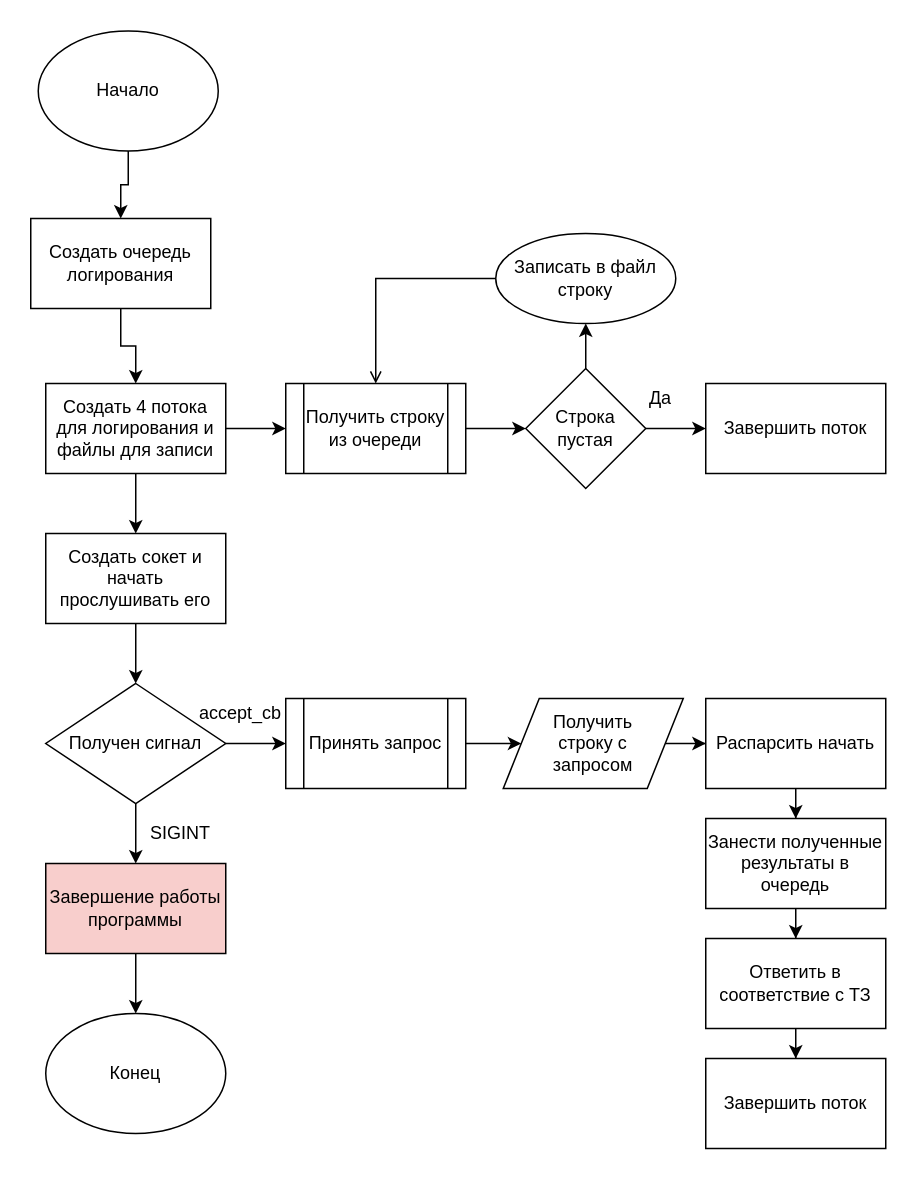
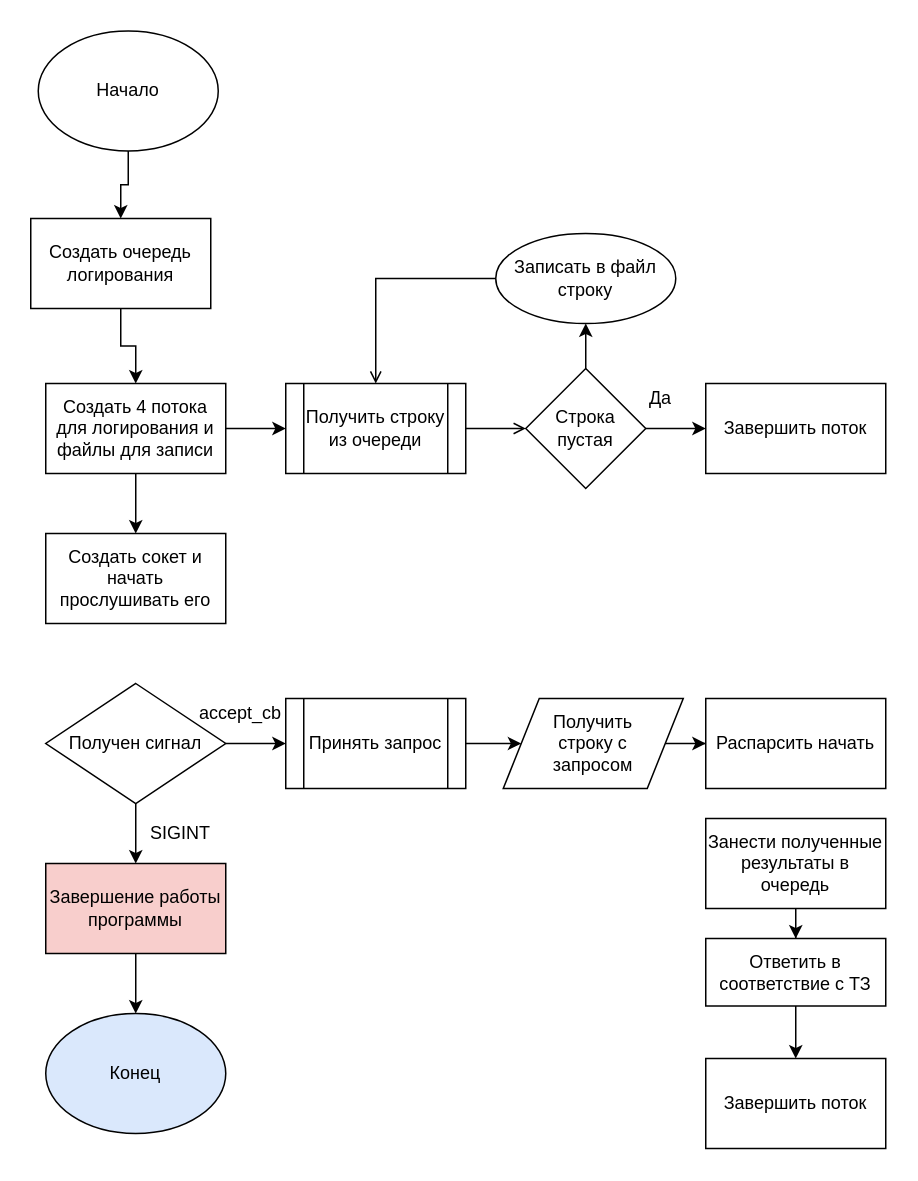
(514, 428) -> (516, 428)
(136, 648) -> none
(796, 808) -> none
(796, 983) -> (796, 972)
(136, 1073) -> (136, 1073)
